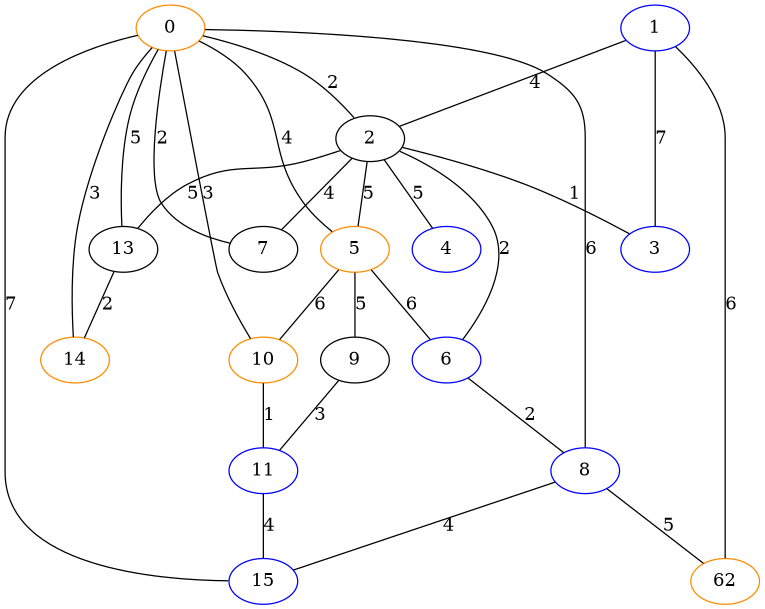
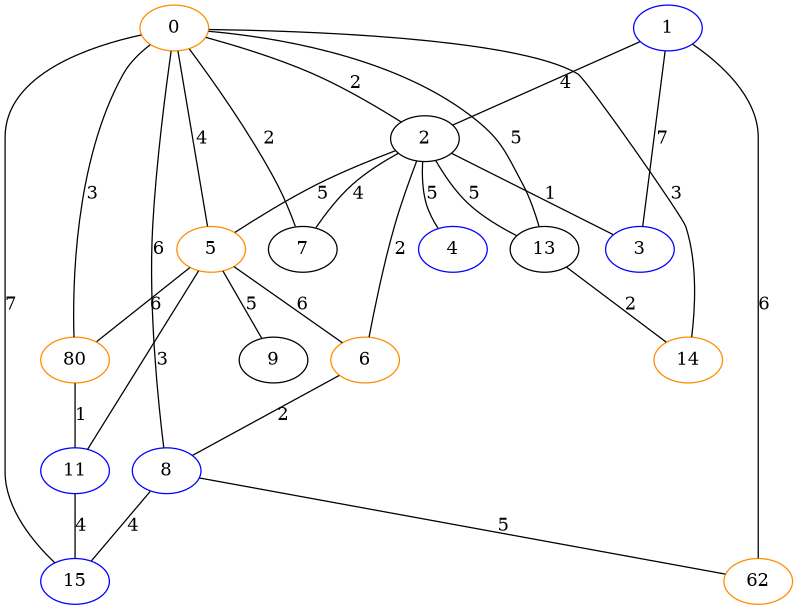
(263, 360) -> (75, 360)
(447, 360) -> (365, 360)
(309, 415) -> (143, 360)
